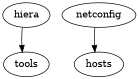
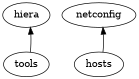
(22, 36) -> (31, 43)
(94, 36) -> (104, 43)
